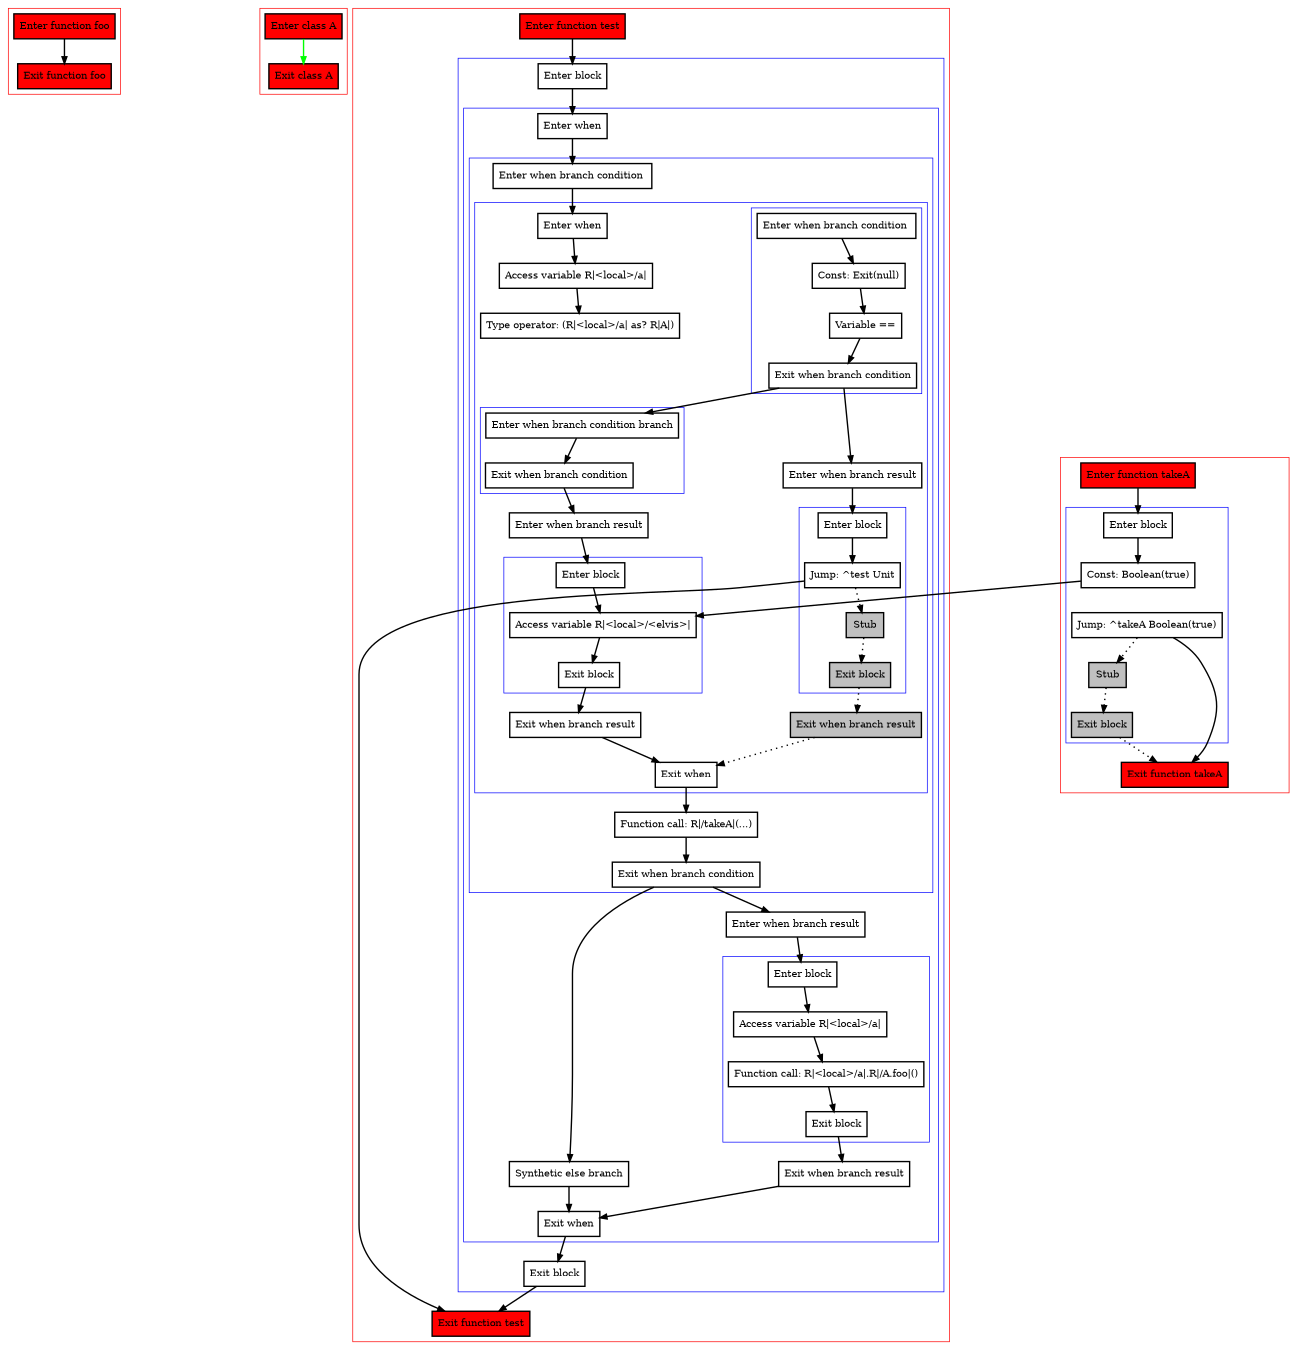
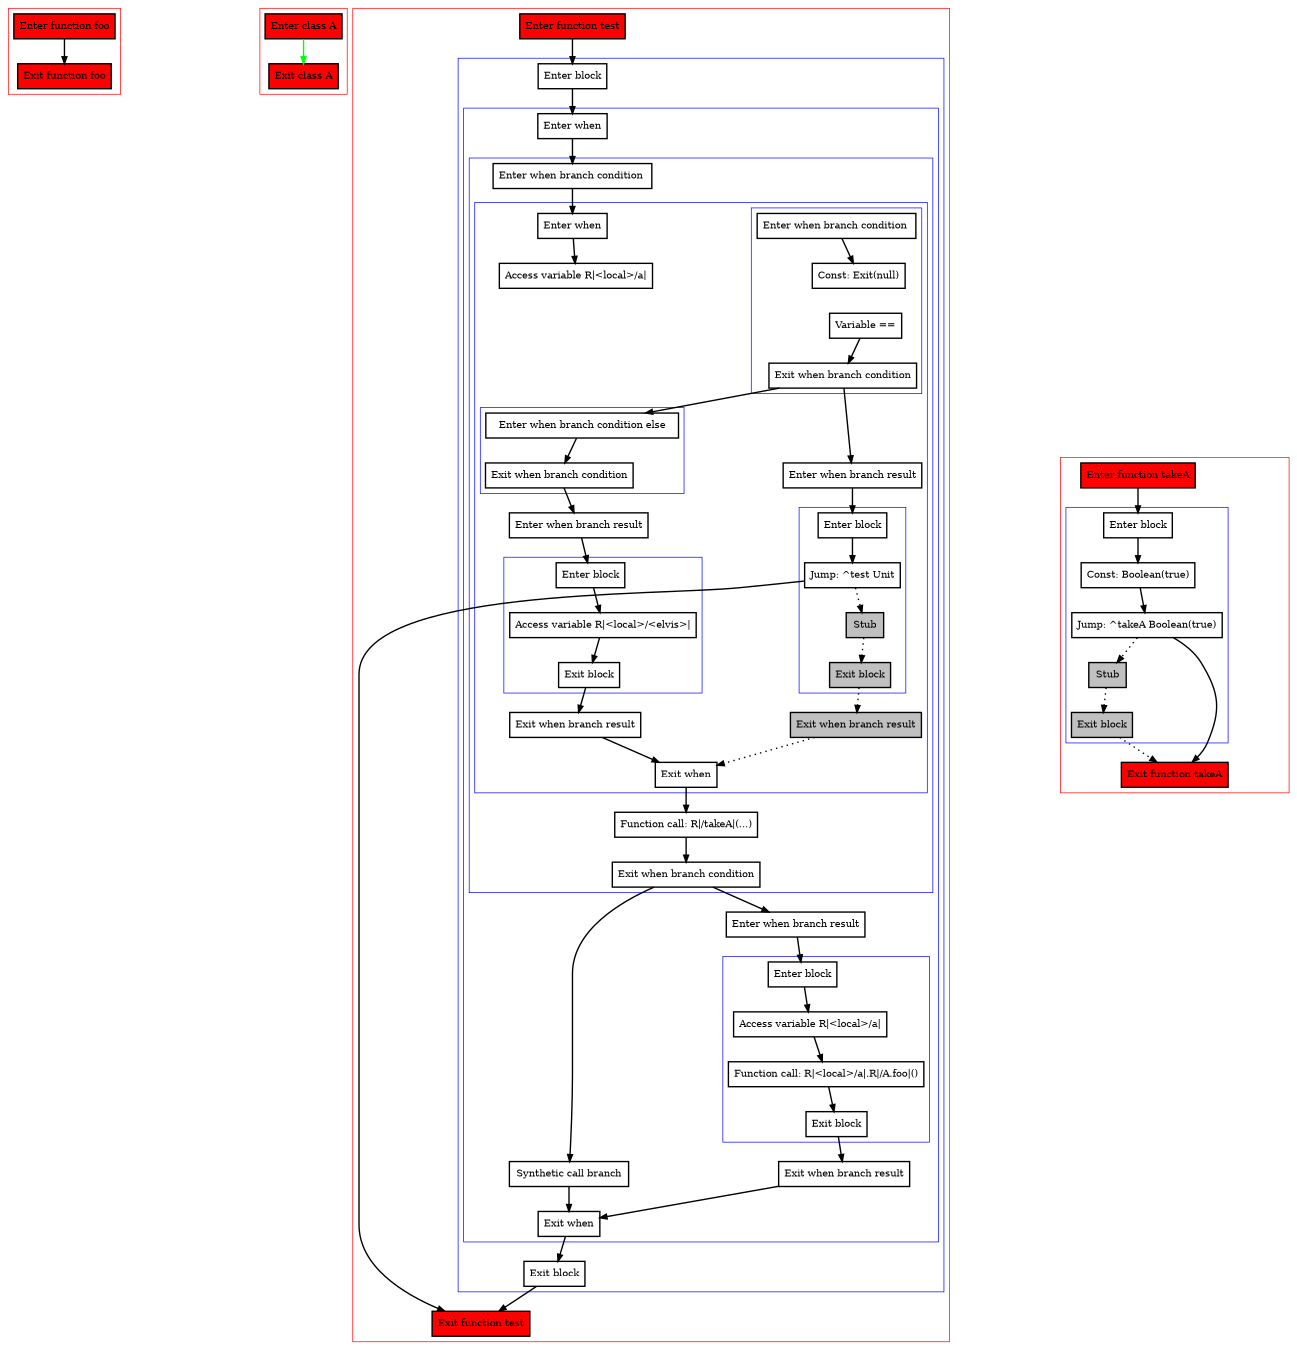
(862, 297) -> none
(580, 326) -> none
(582, 426) -> (582, 426)
(892, 598) -> (1142, 597)
(569, 1174) -> (569, 1174)
